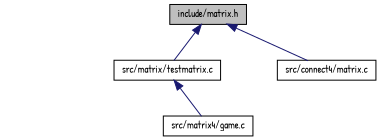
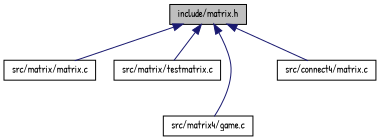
none -> (50, 70)
(191, 102) -> (231, 75)
